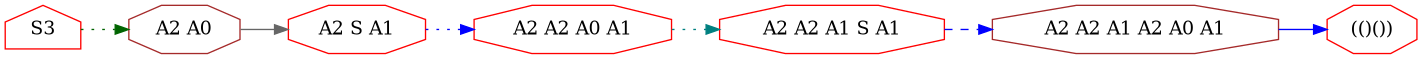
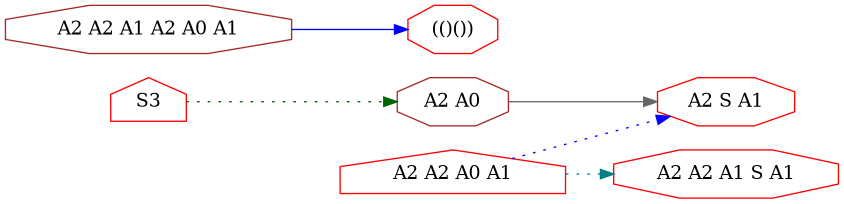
(443, 29) -> (584, 139)
(573, 29) -> (453, 174)
(962, 29) -> none
